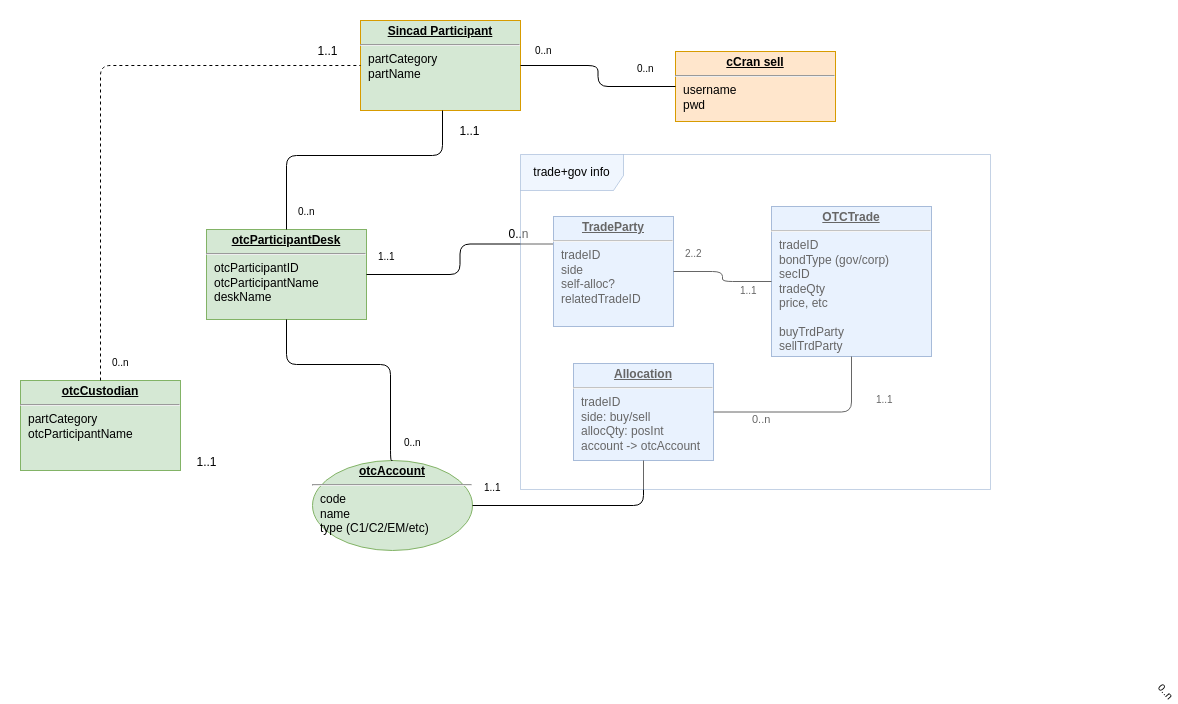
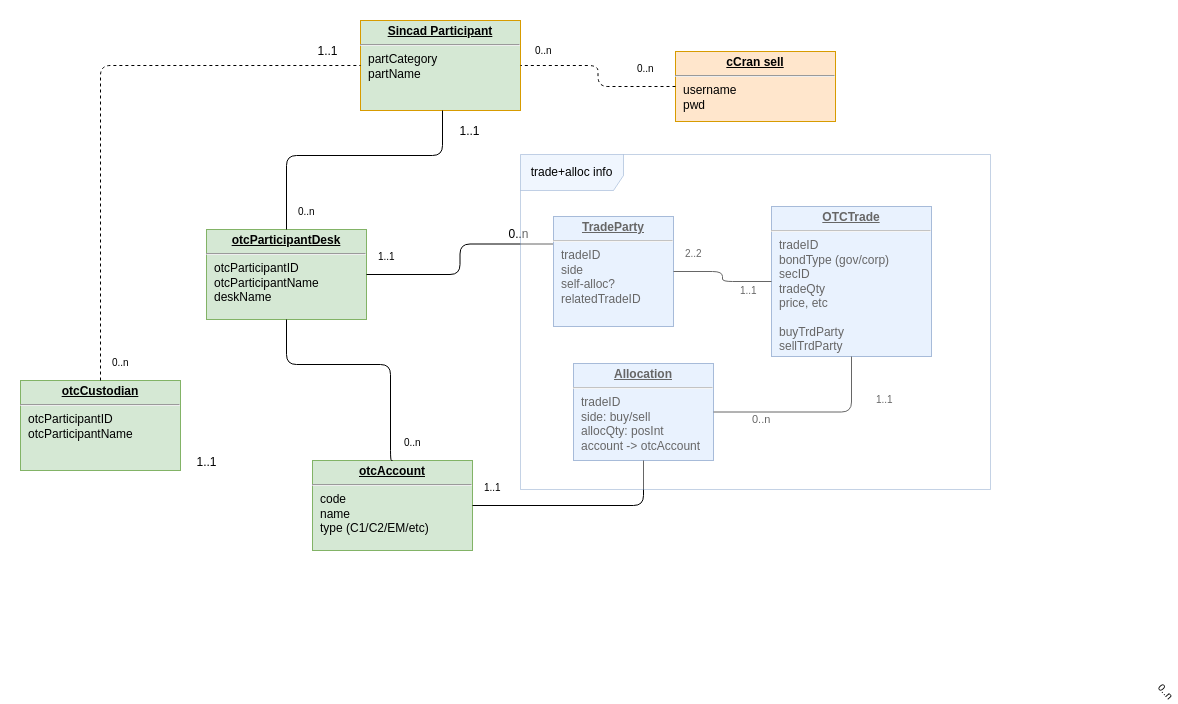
(598, 73) -> (598, 73)
(572, 173) -> (572, 173)
(78, 402) -> (78, 402)
(393, 506) -> (393, 506)
